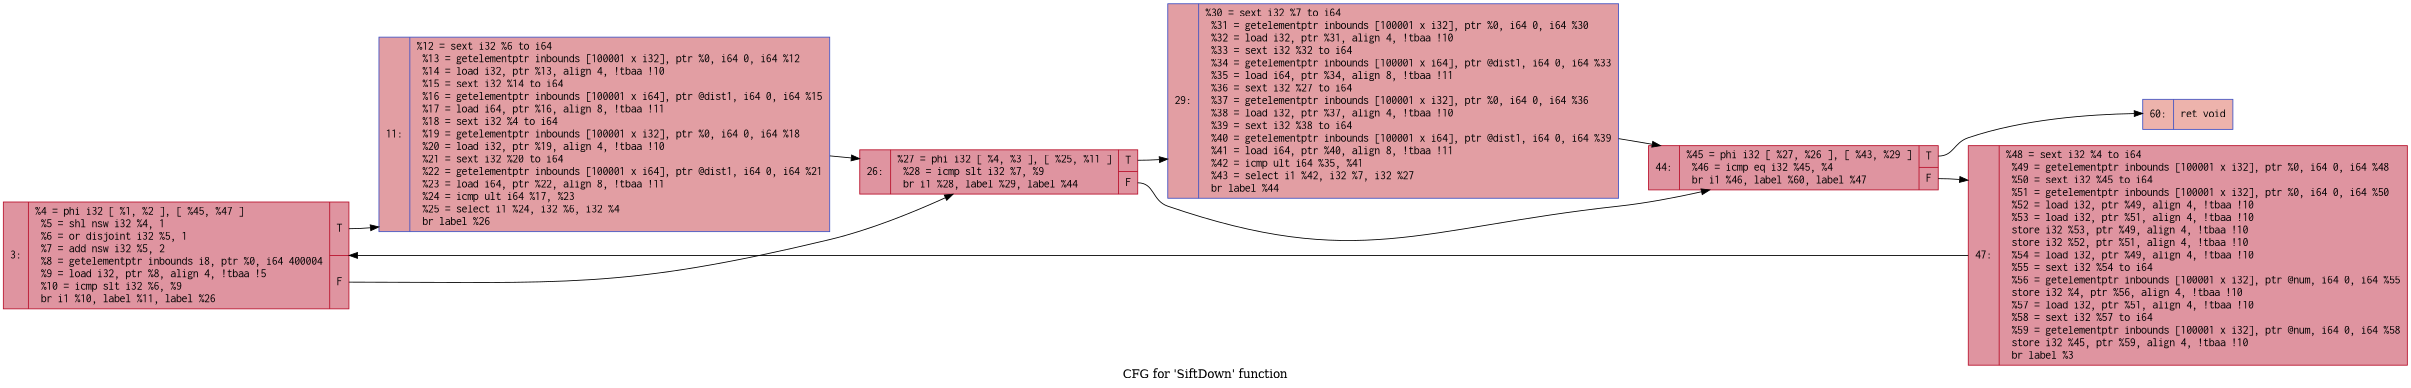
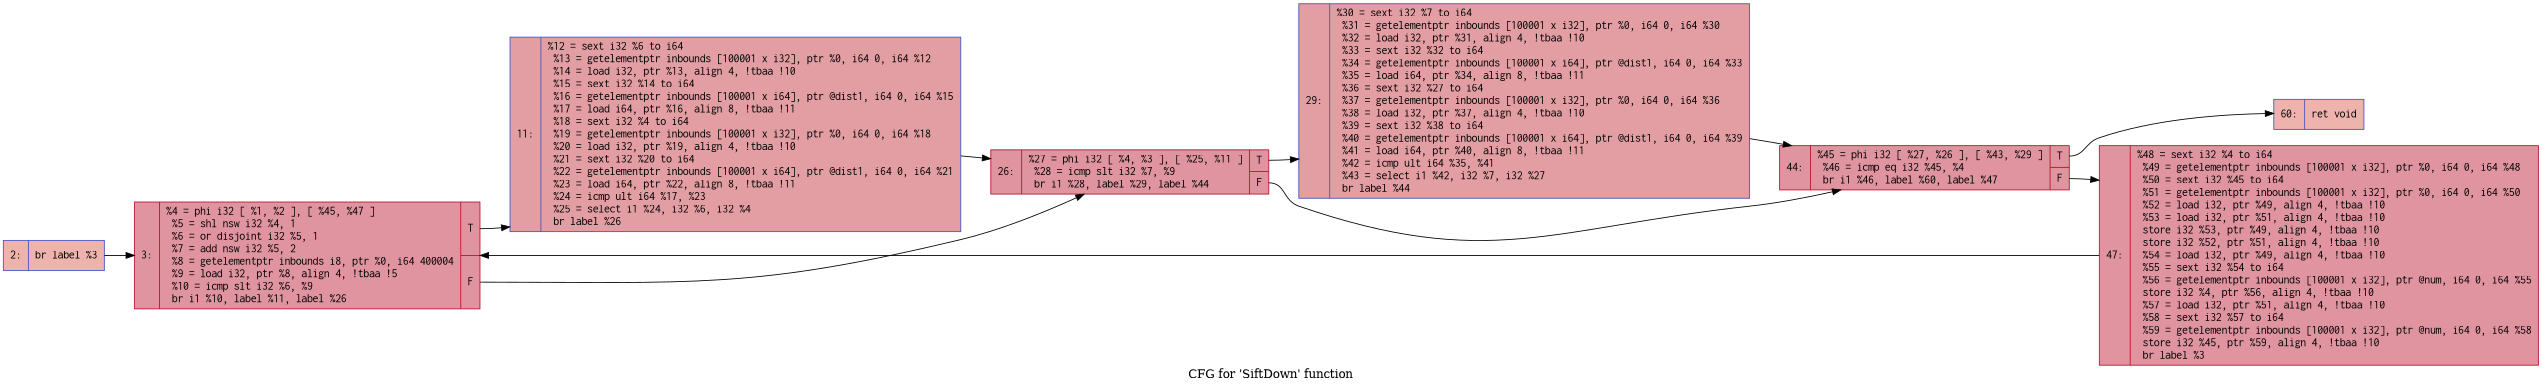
none -> (54, 255)
